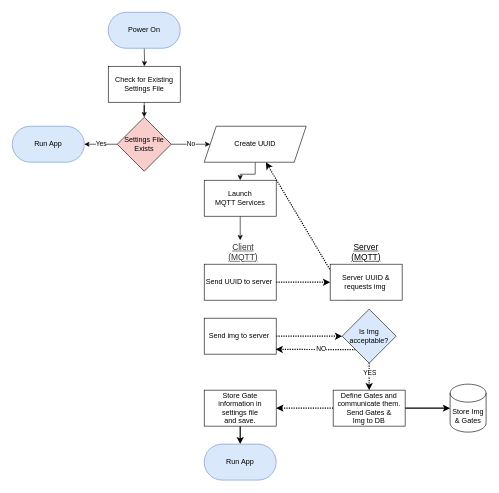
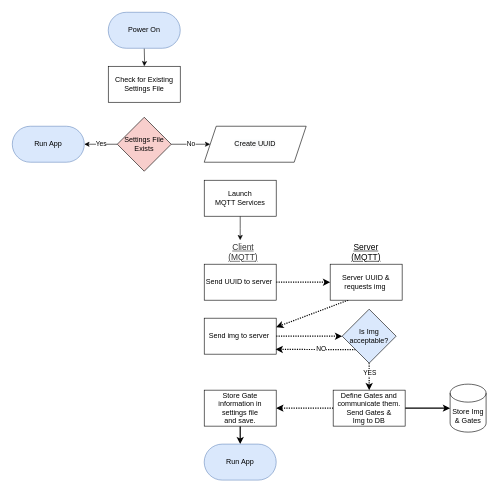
(144, 111) -> none
(241, 174) -> none
(299, 218) -> (314, 313)
